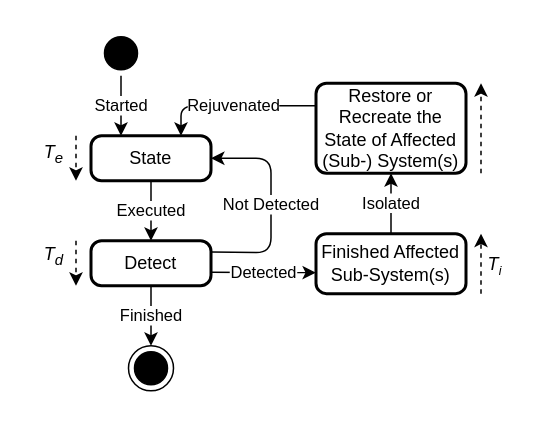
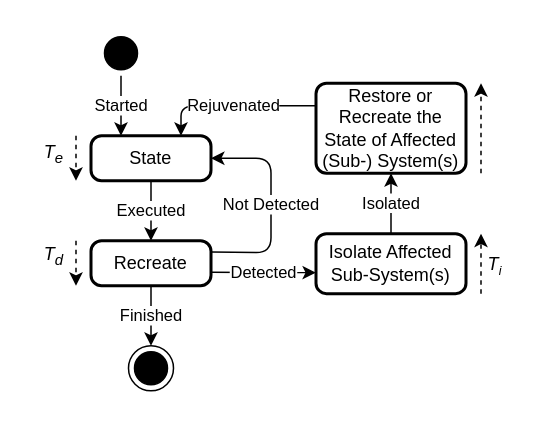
(151, 263) -> (151, 263)
(391, 263) -> (391, 263)
